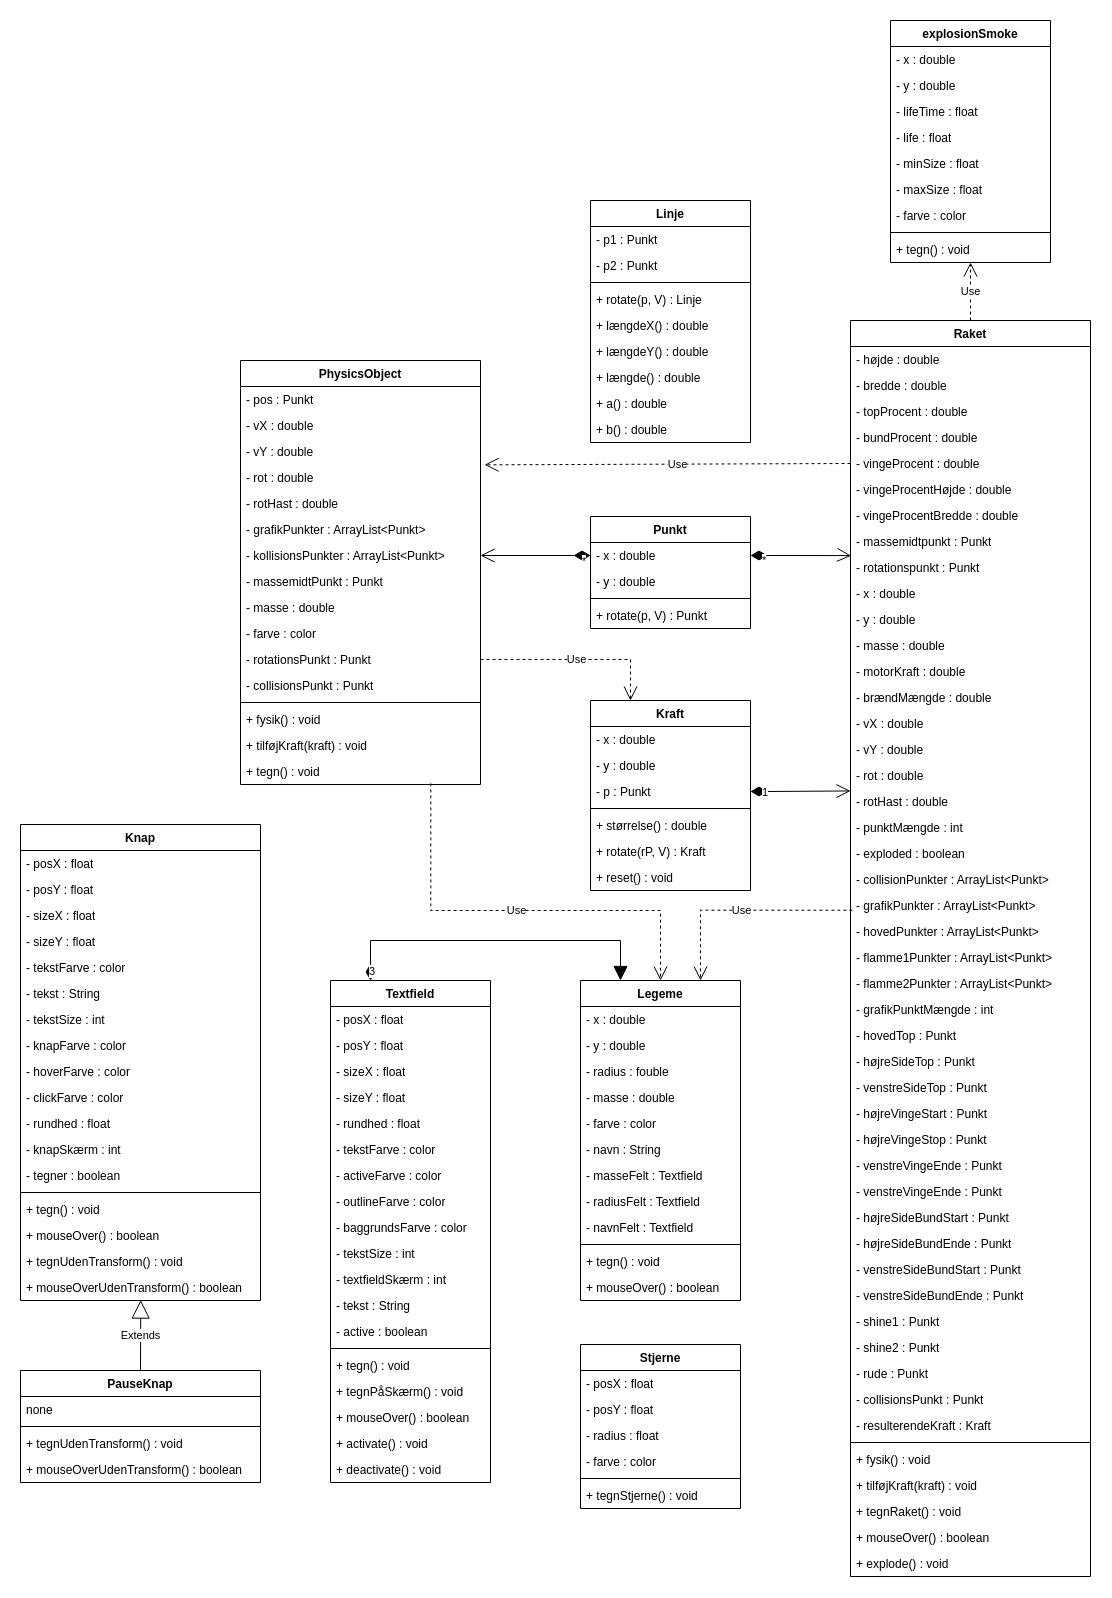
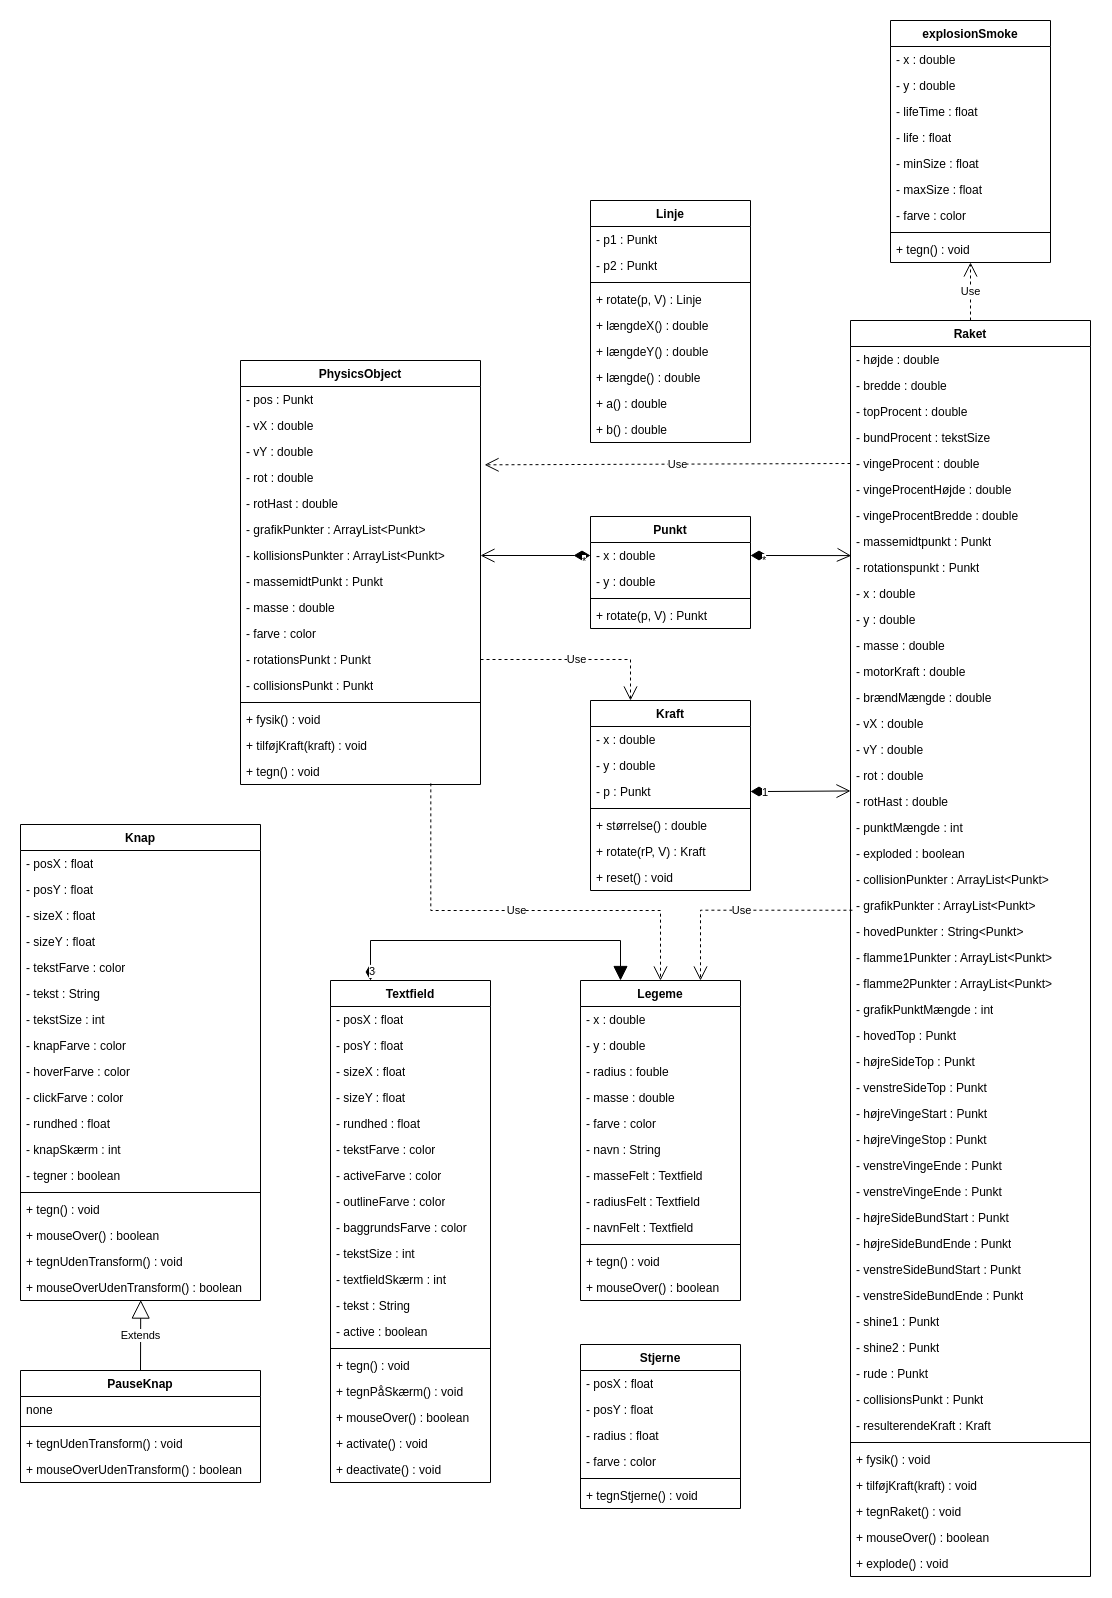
(924, 439) -> (934, 439)
(961, 933) -> (951, 933)
